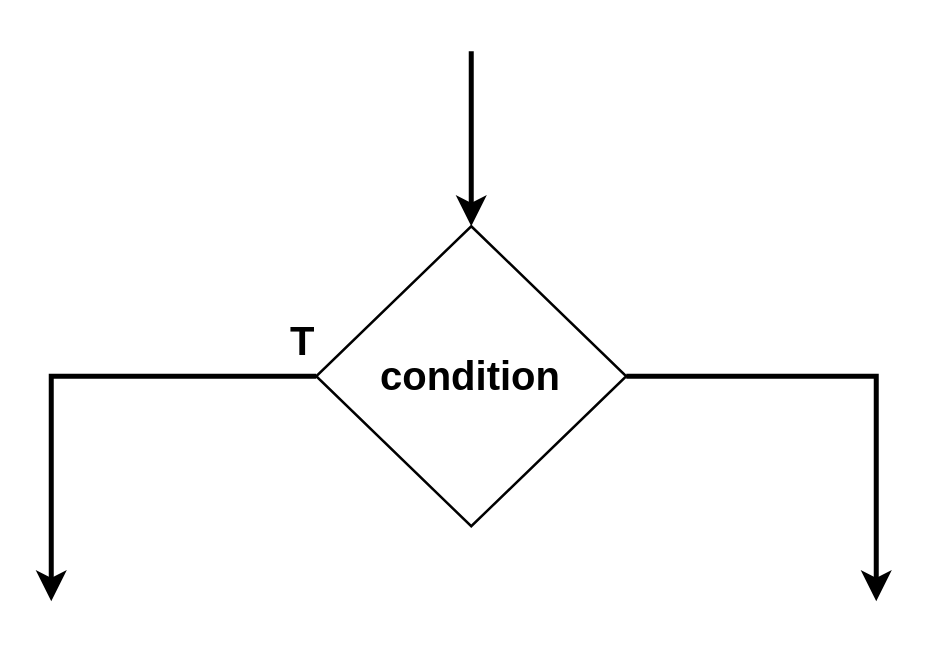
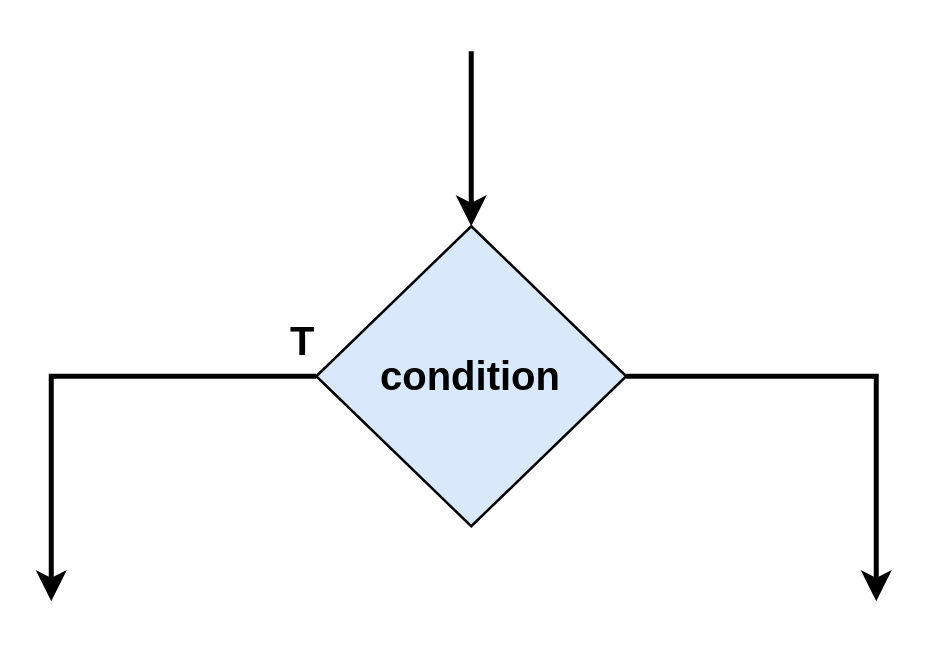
(471, 376) -> (471, 376)
